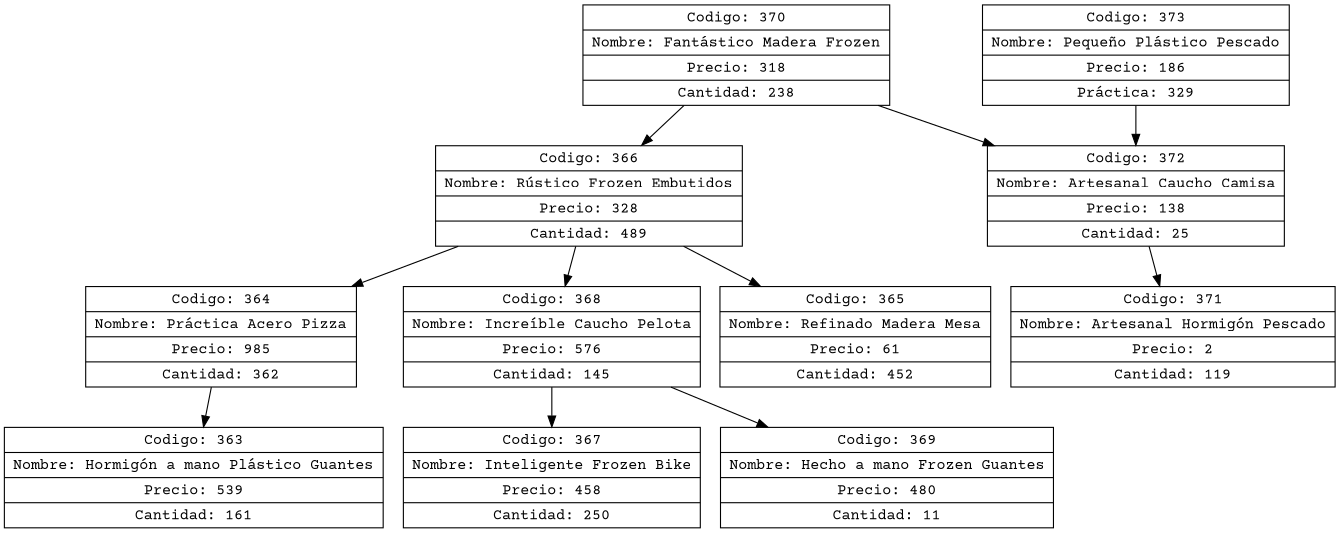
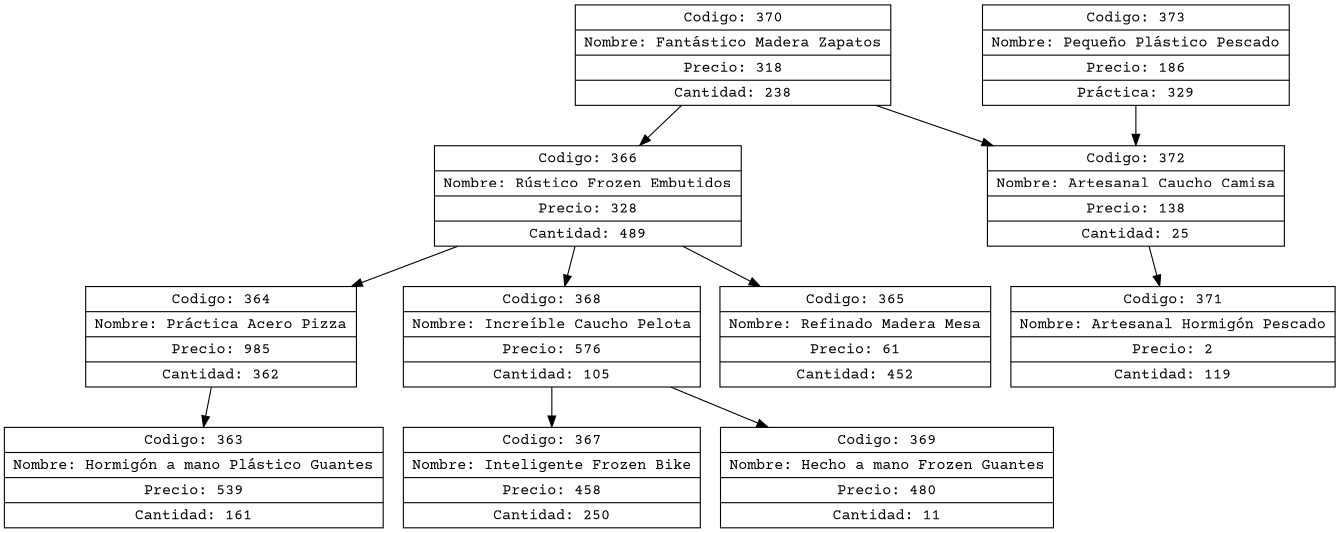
(736, 42) -> (733, 42)
(552, 374) -> (552, 374)
